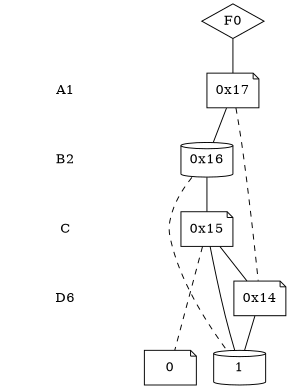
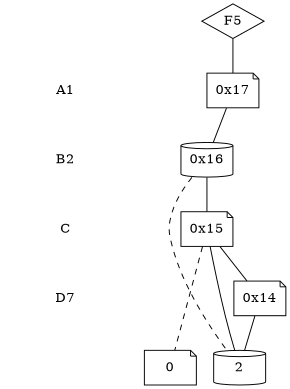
(233, 21) -> (233, 21)
(248, 194) -> none
(65, 298) -> (65, 298)
(240, 368) -> (240, 368)
